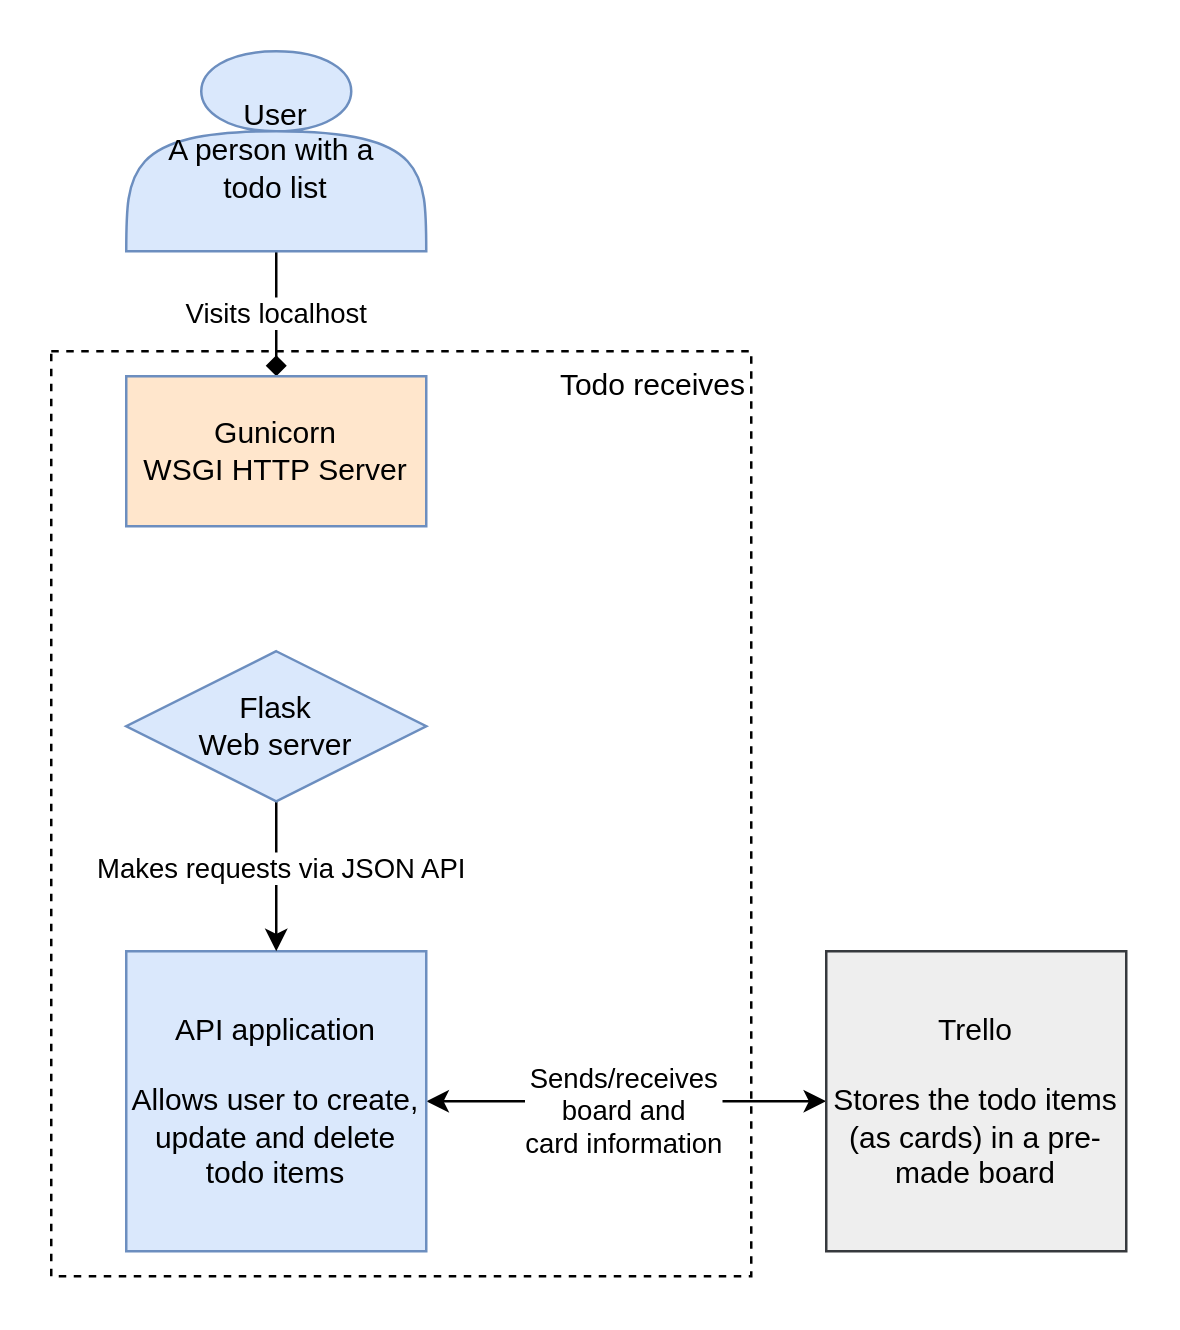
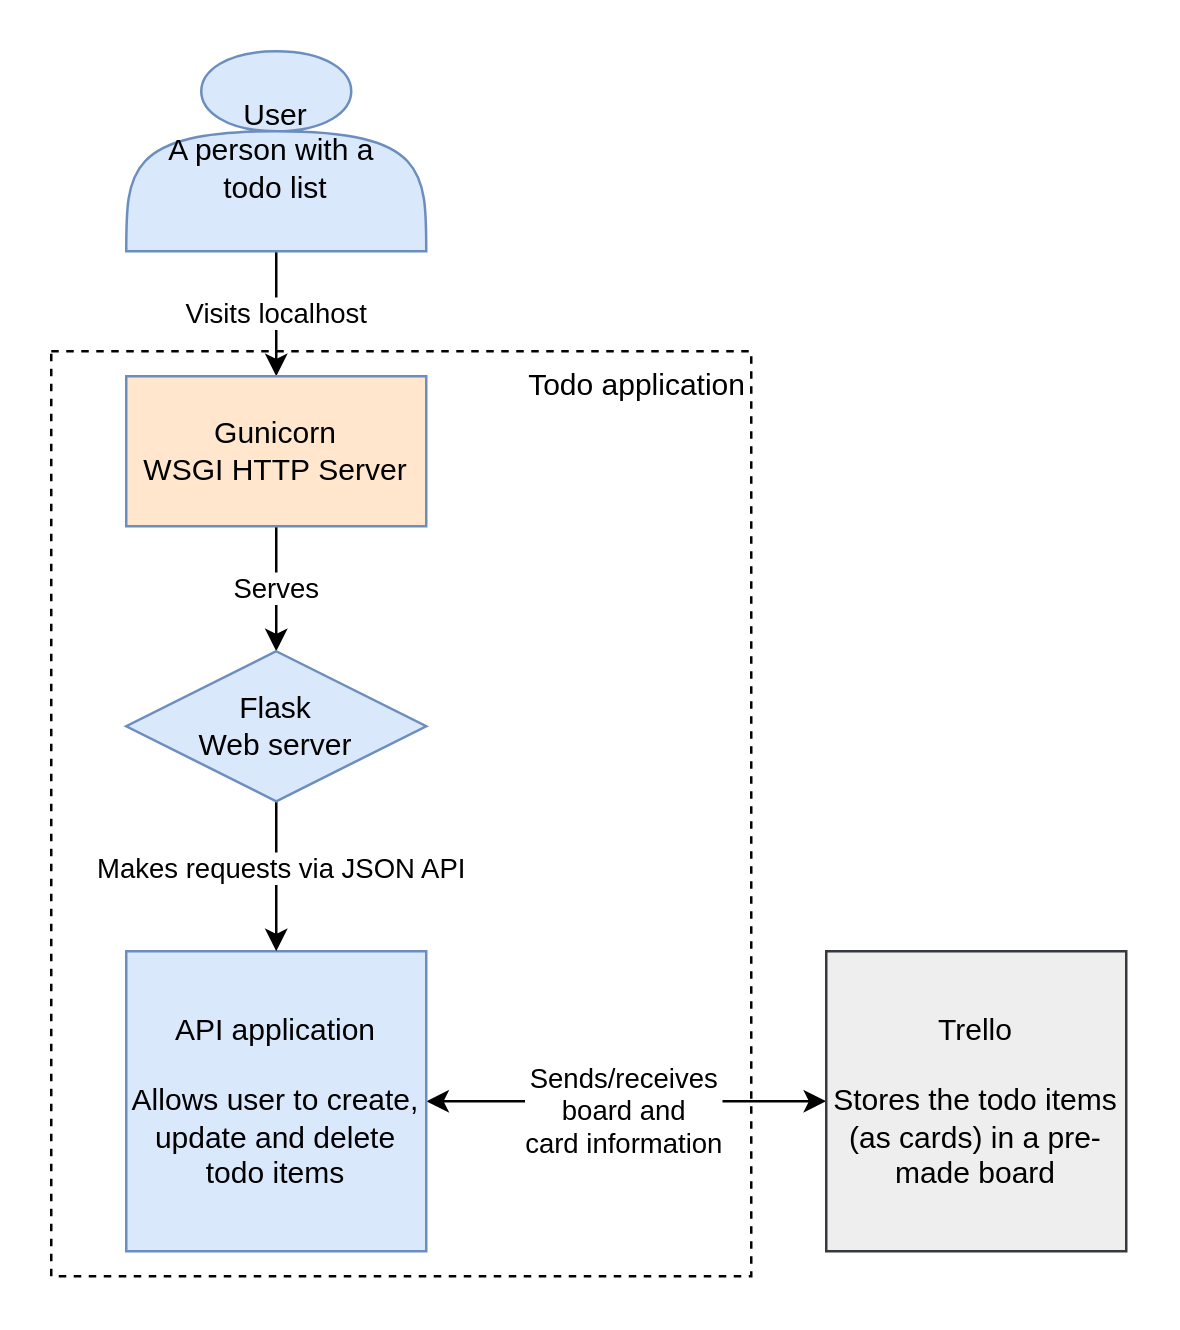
(276, 356) -> (276, 357)
(645, 387) -> (627, 387)
none -> (276, 549)
